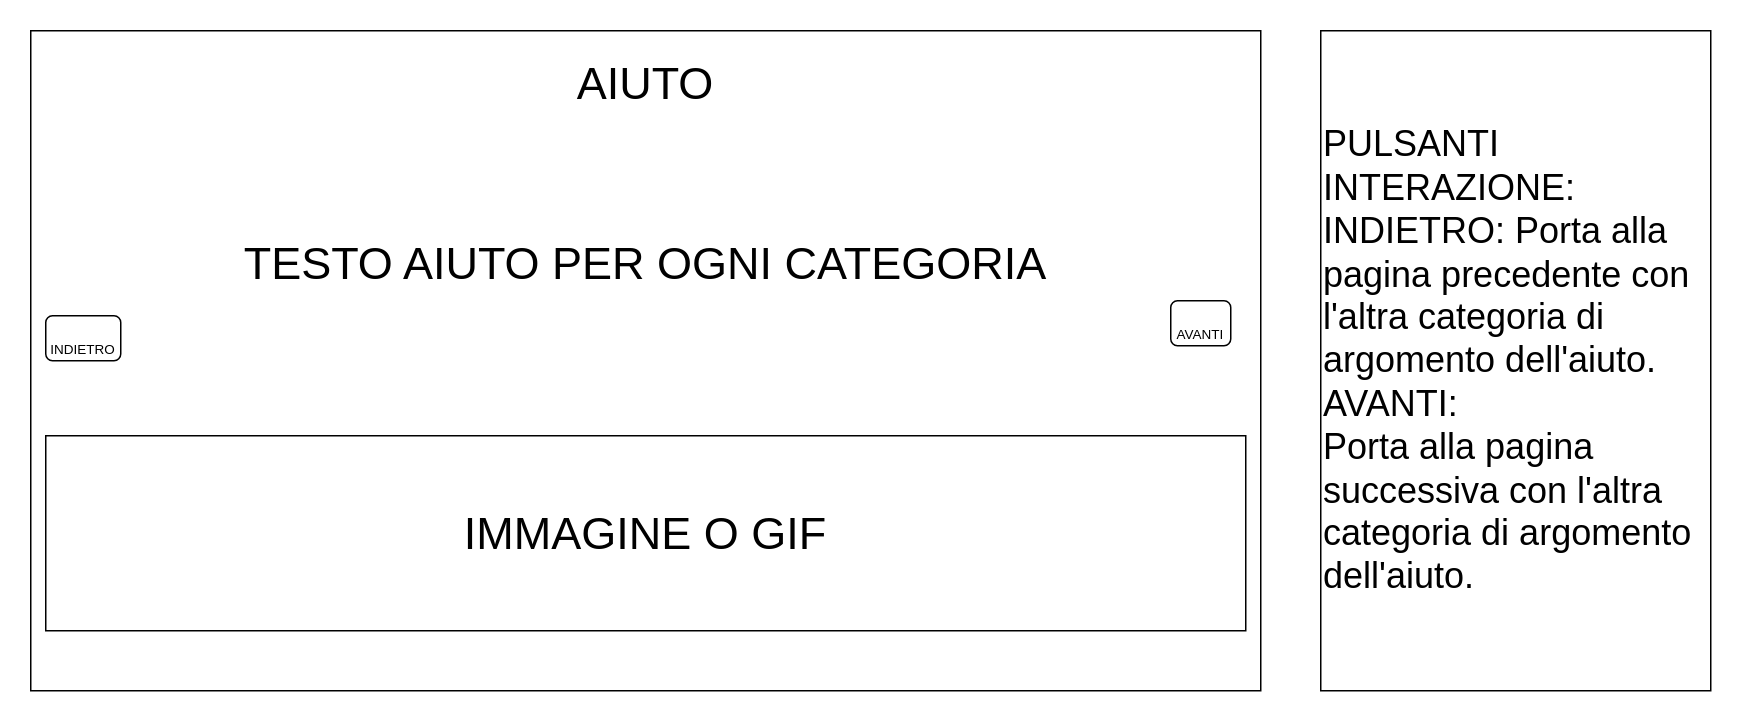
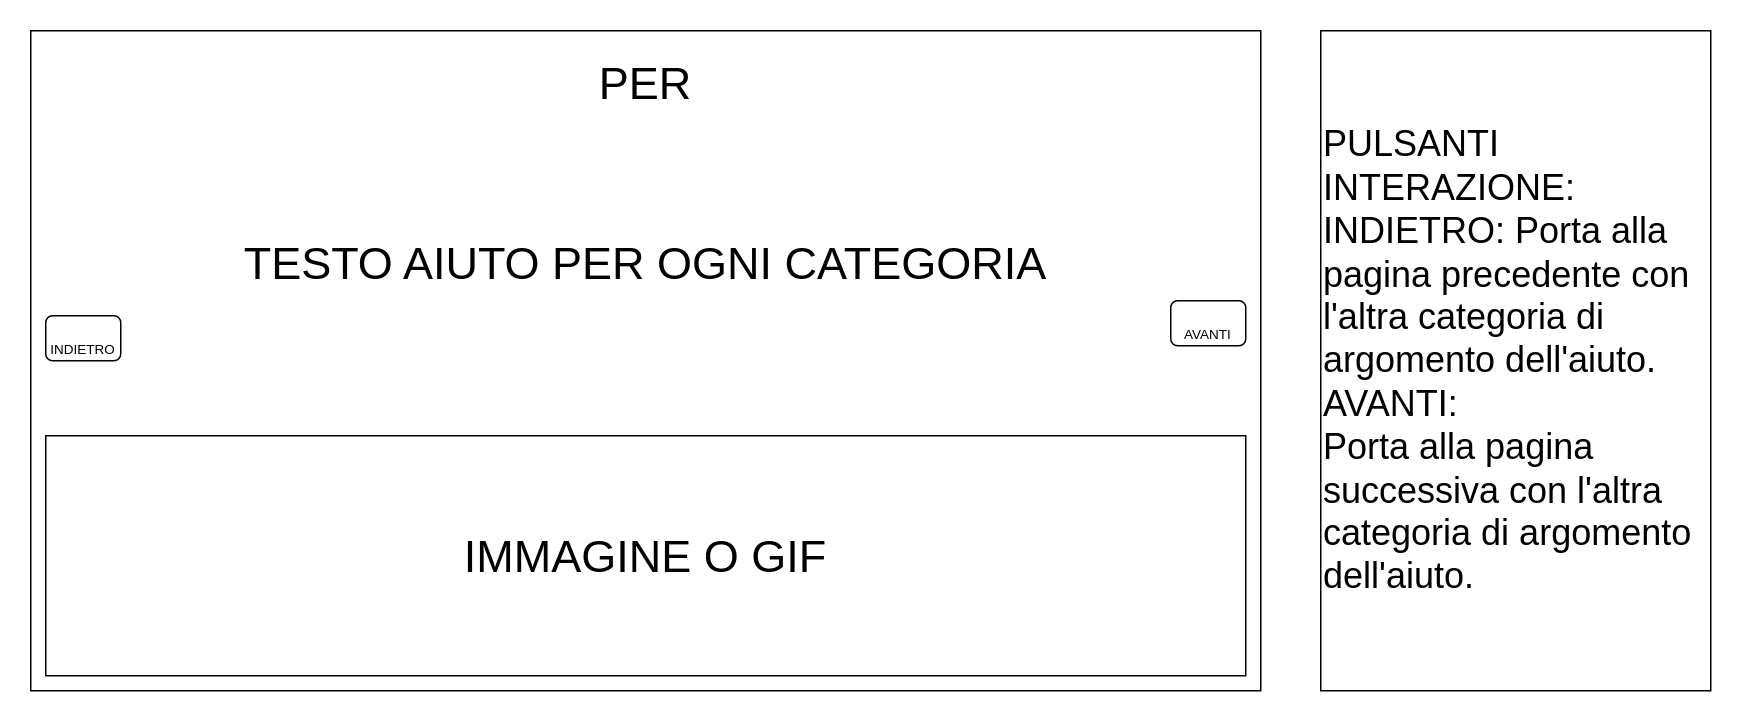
(646, 83) -> (646, 83)
(1201, 323) -> (1208, 323)
(646, 533) -> (646, 556)
